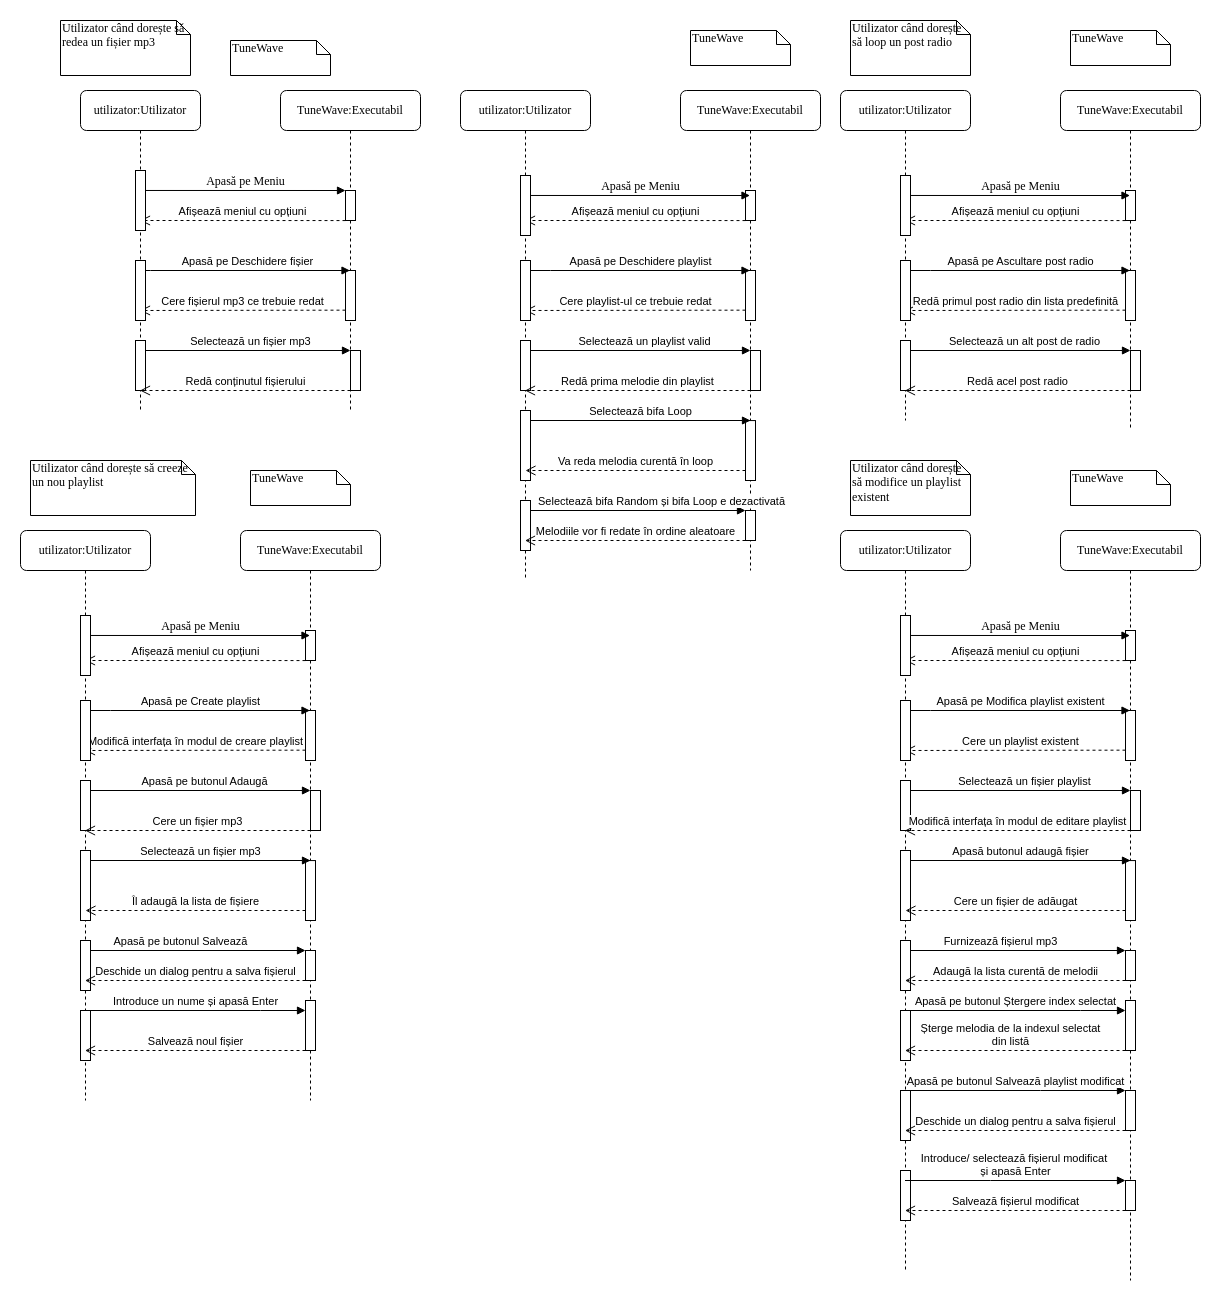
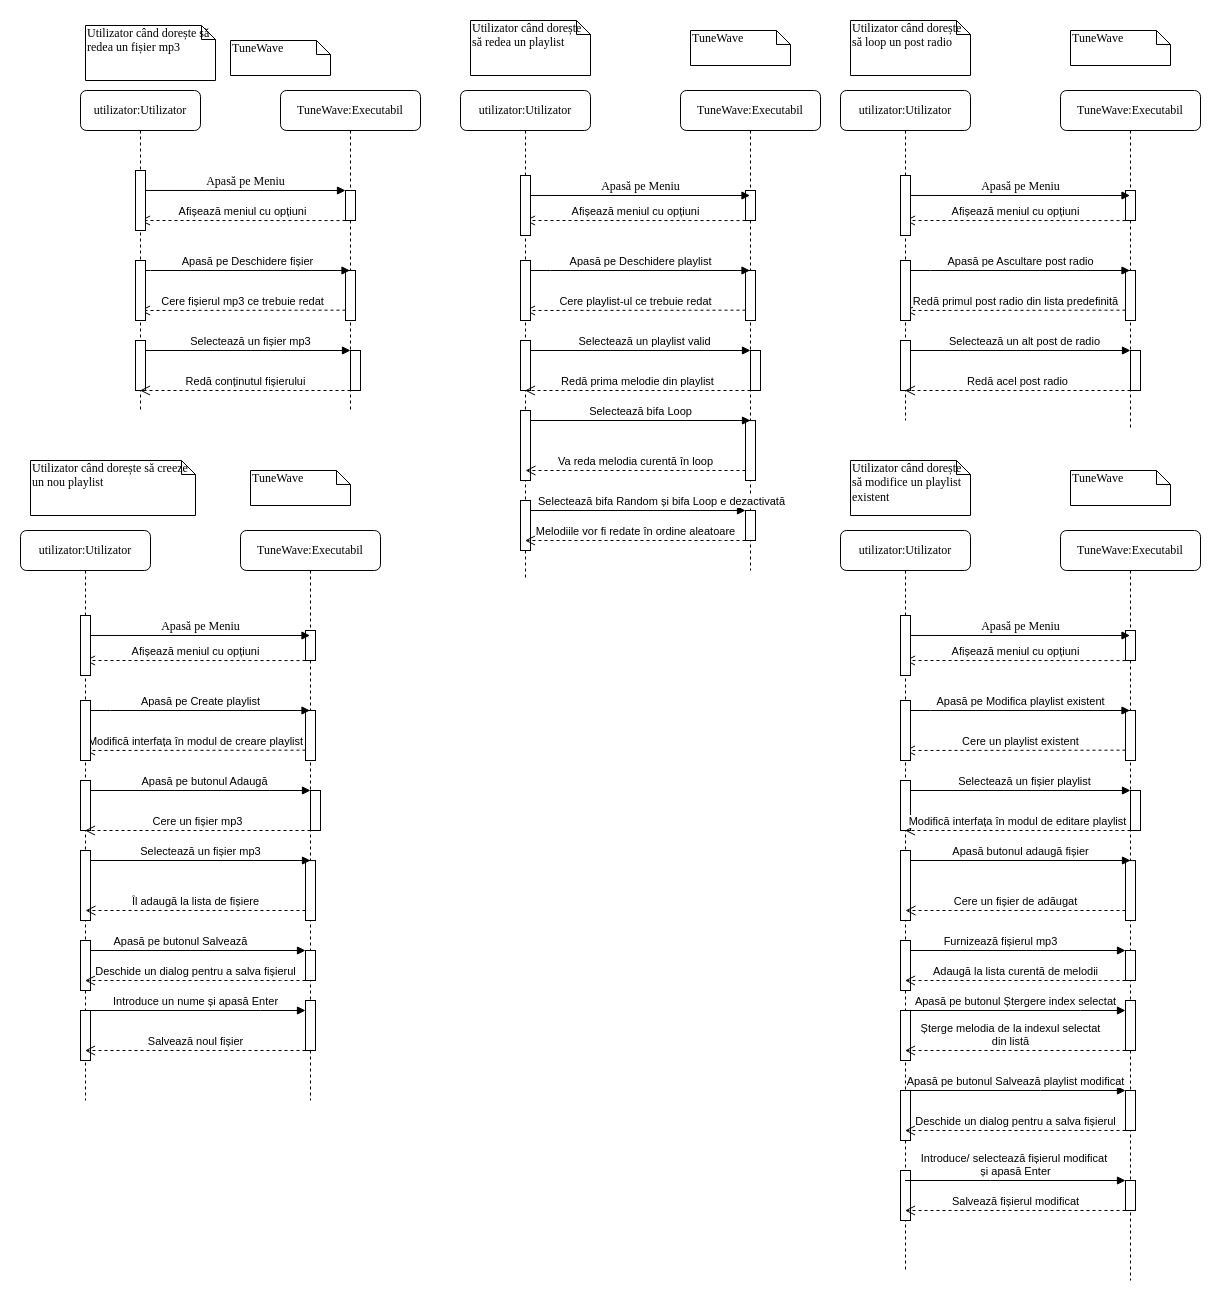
(126, 48) -> (151, 53)
none -> (531, 48)
